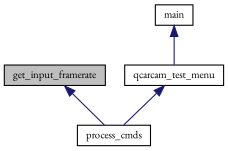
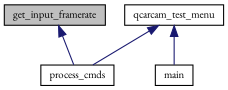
(174, 51) -> (174, 51)
